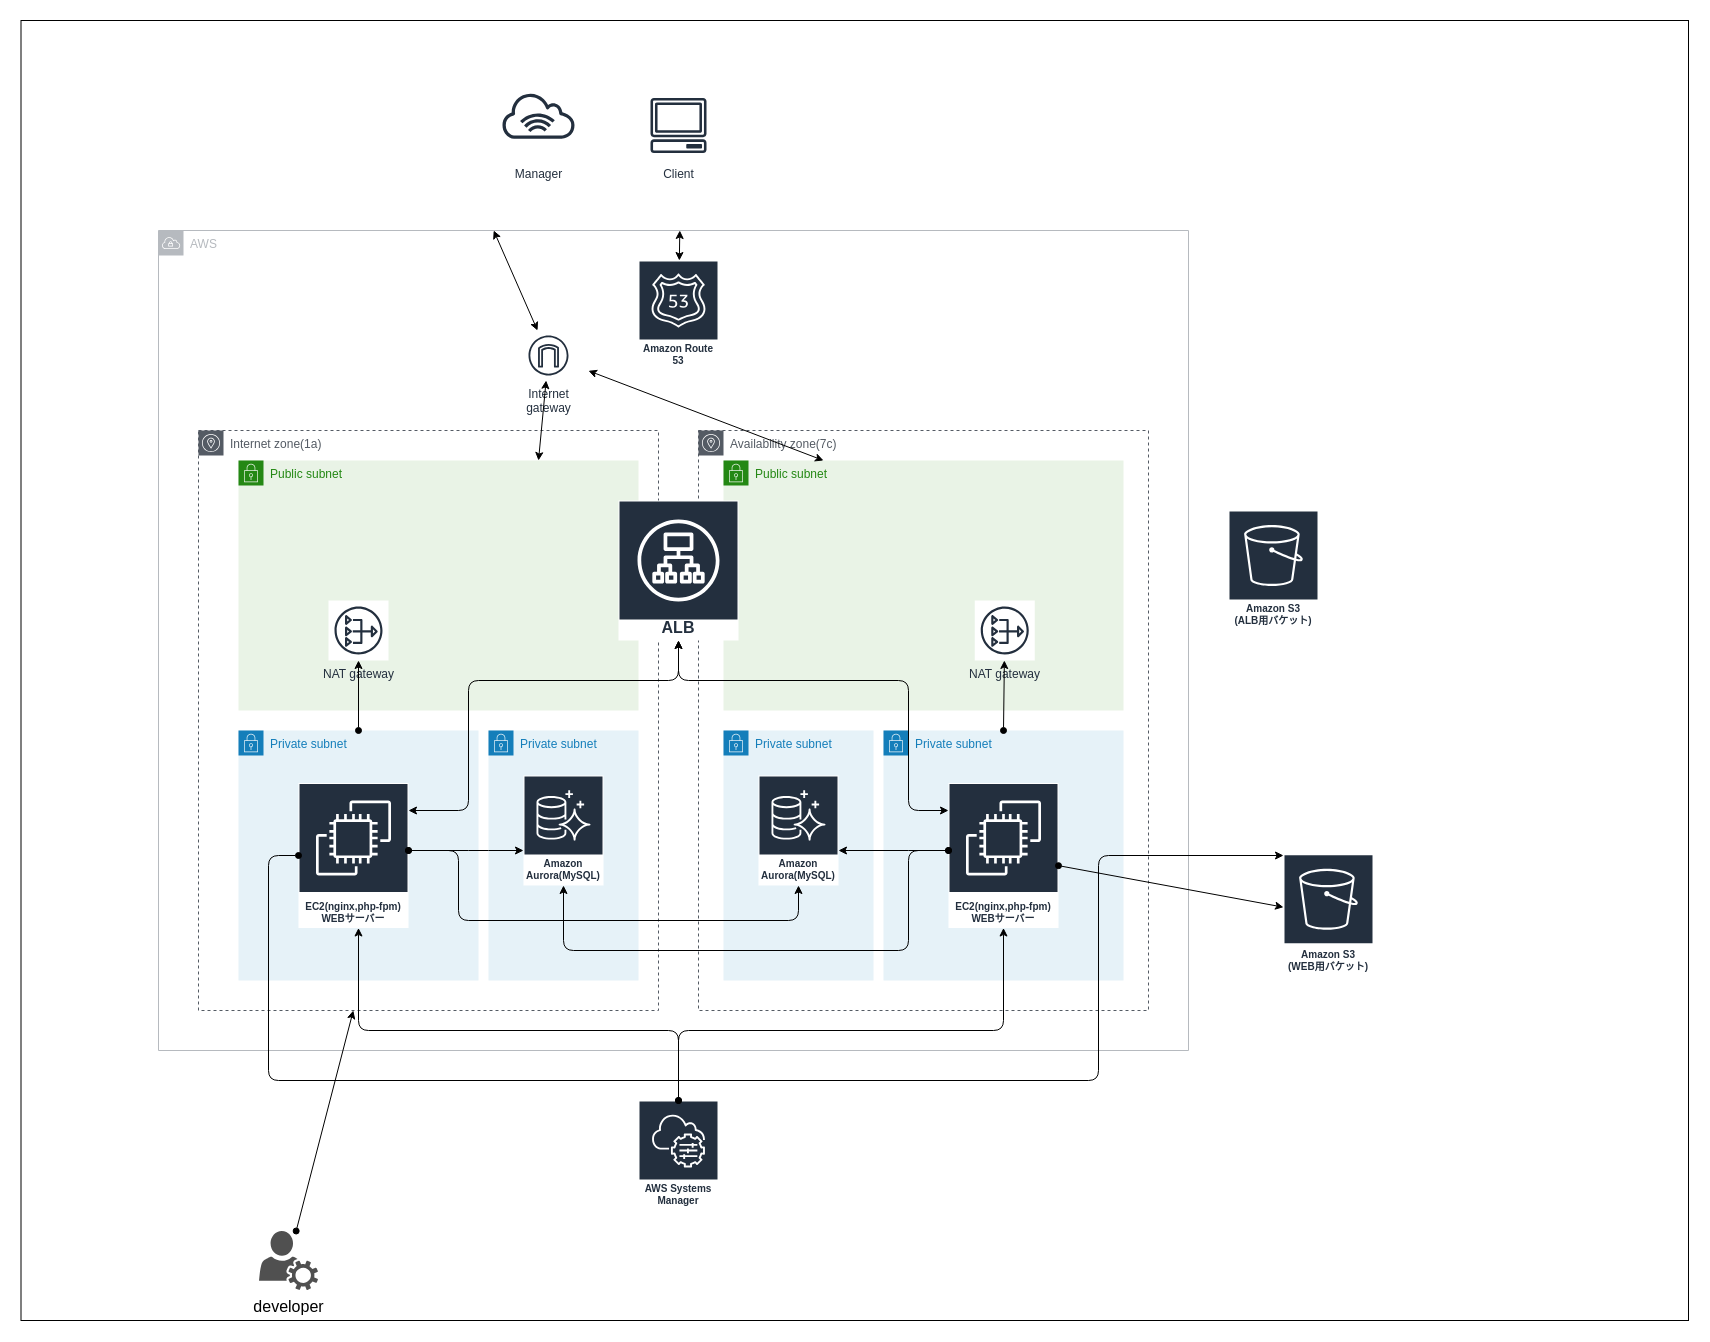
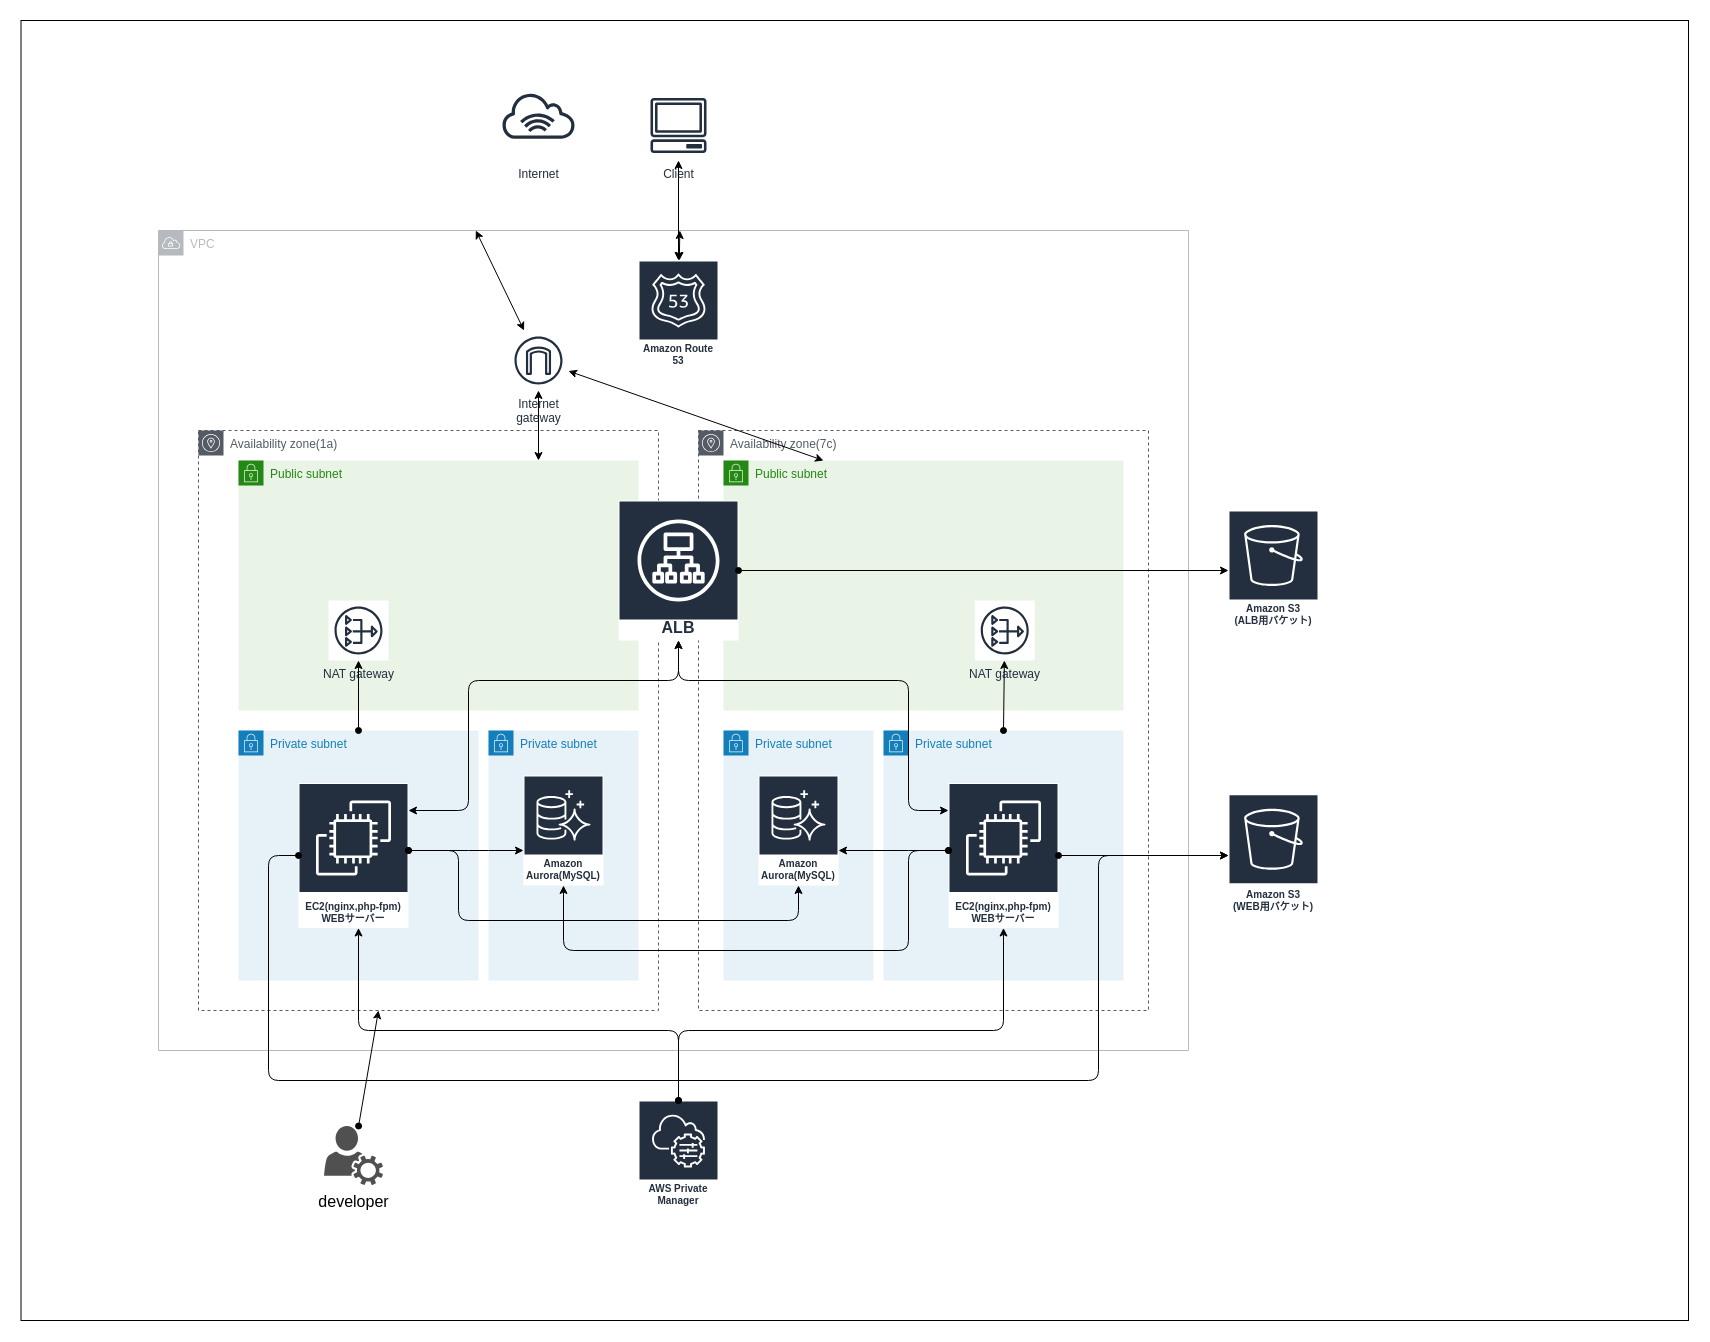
(539, 175) -> (539, 175)
none -> (679, 200)
(201, 245) -> (201, 245)
(549, 356) -> (539, 361)
(286, 445) -> (292, 445)
none -> (982, 571)
(1329, 916) -> (1274, 856)
(679, 1195) -> (679, 1195)
(289, 1261) -> (354, 1156)
